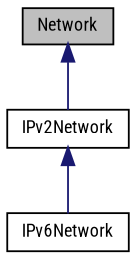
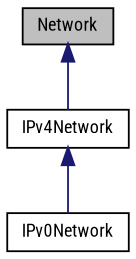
(68, 129) -> (68, 129)
(68, 232) -> (68, 232)
